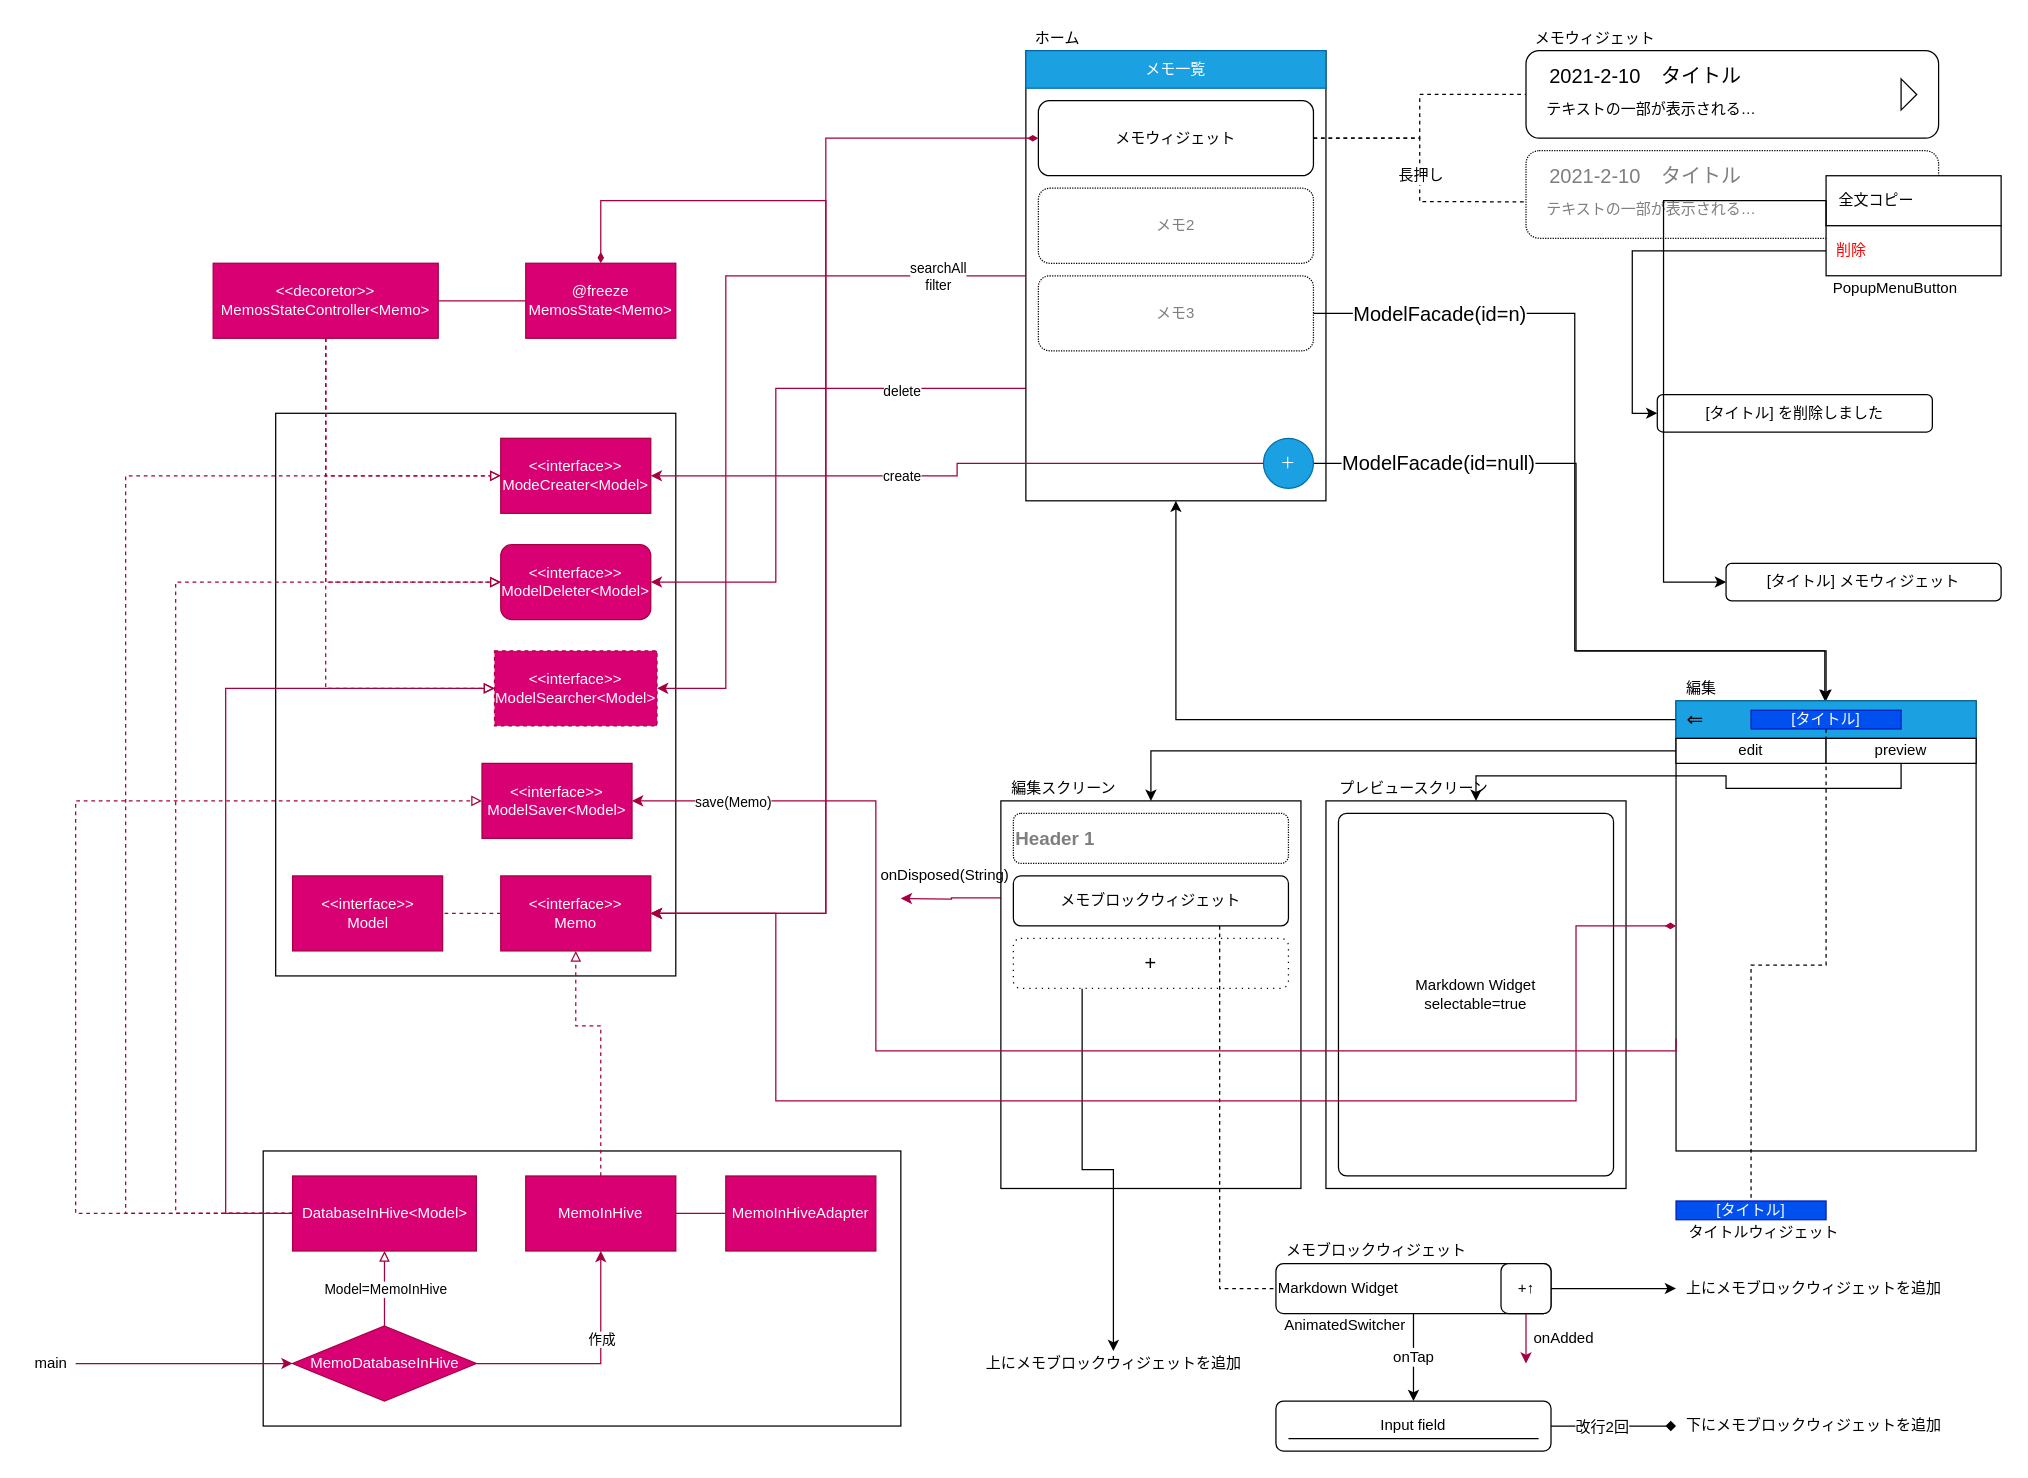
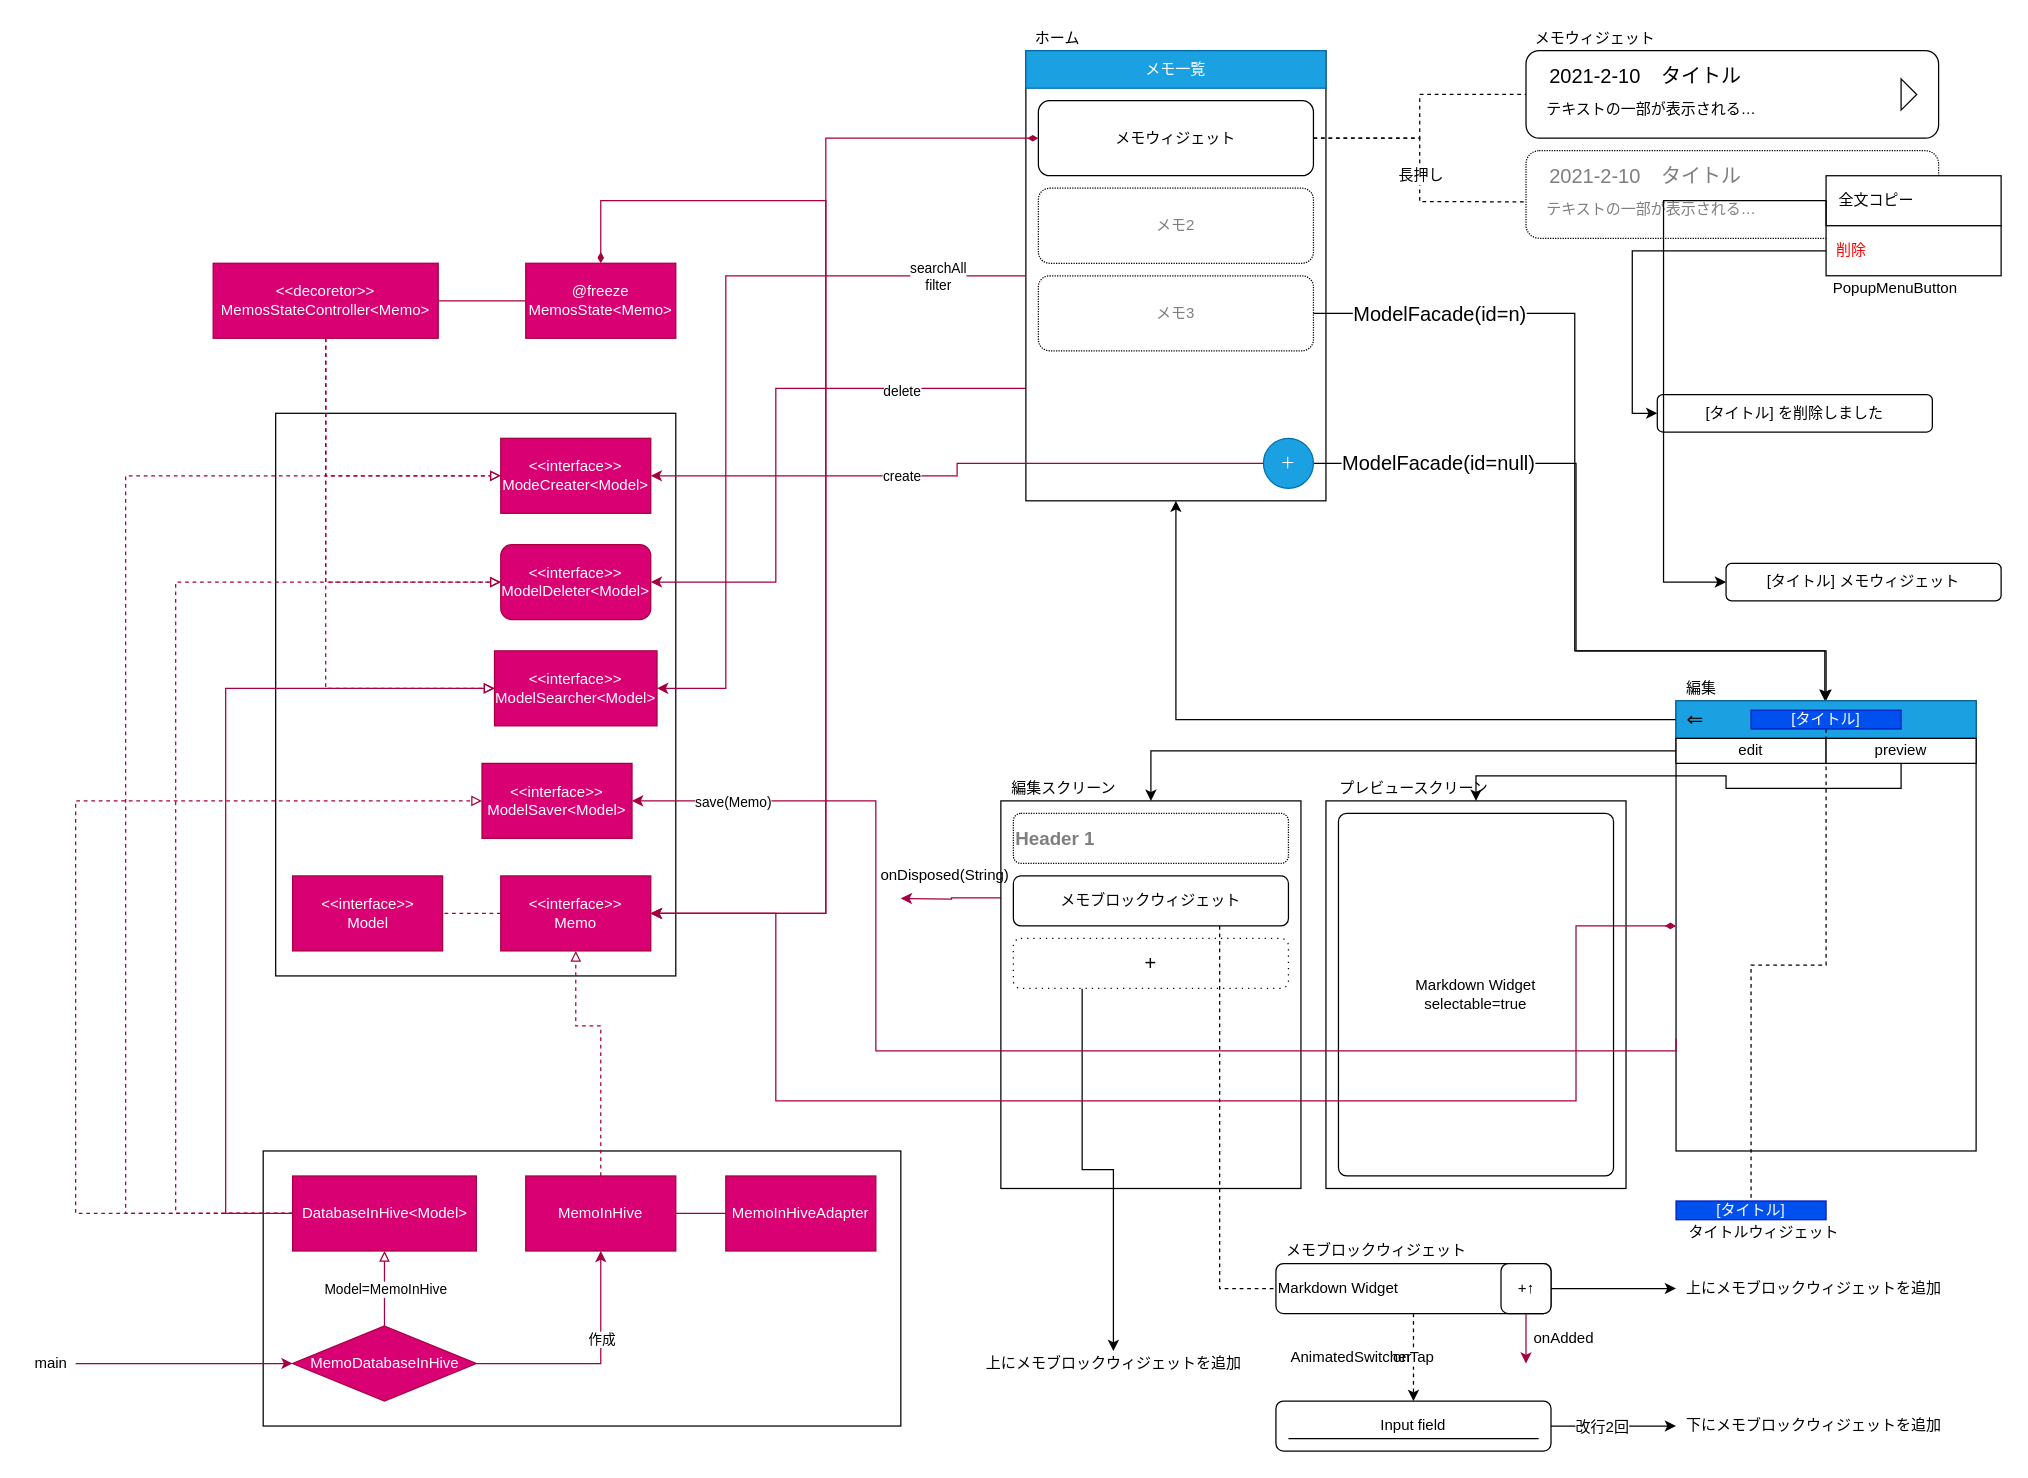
(576, 688) -> (576, 688)
(1344, 1326) -> (1351, 1357)
(1413, 1332) -> (1413, 1332)
(1665, 1426) -> (1666, 1426)
